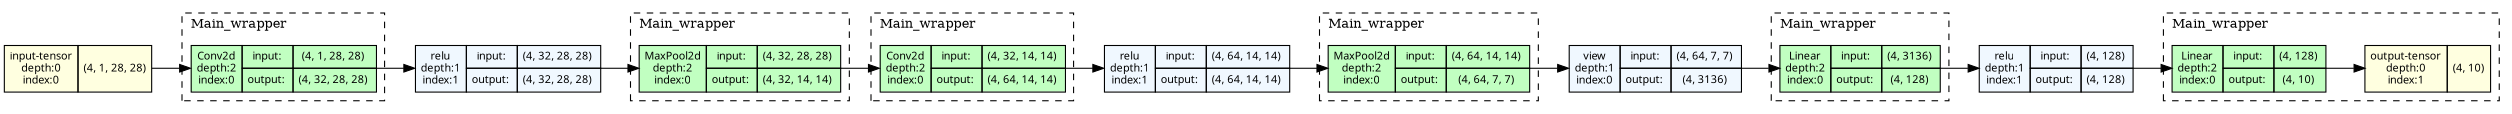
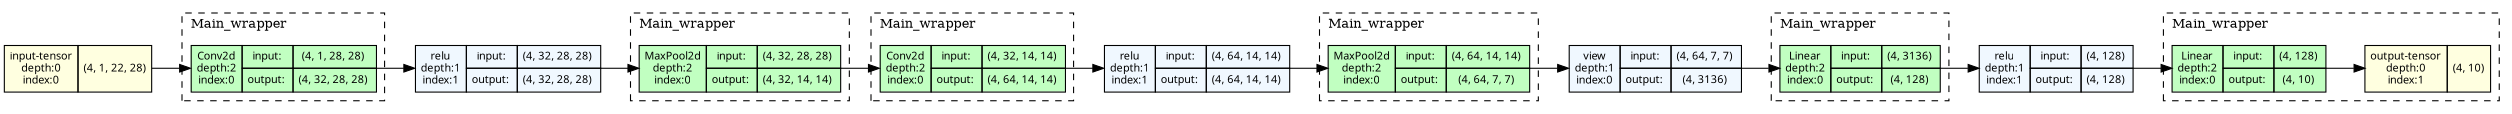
(115, 68) -> (115, 68)
